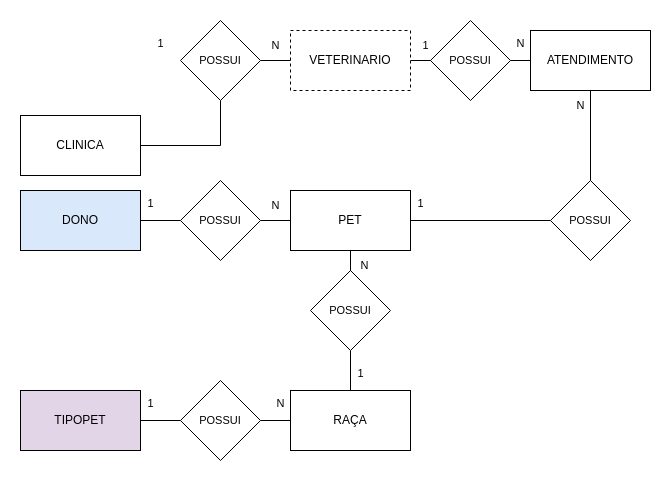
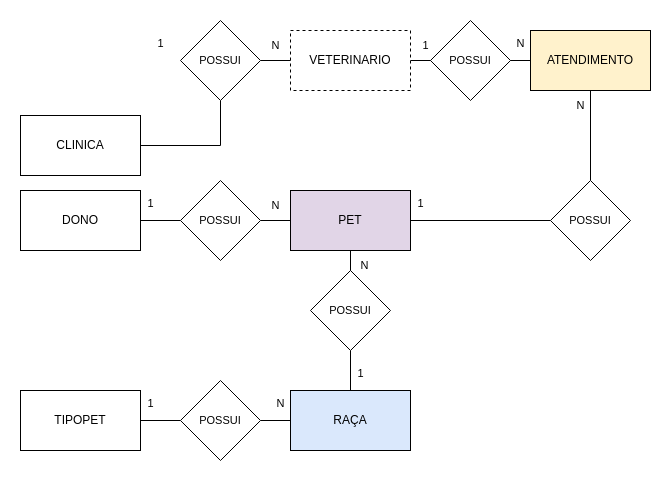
(591, 61) -> (591, 61)
(81, 221) -> (81, 221)
(351, 221) -> (351, 221)
(81, 421) -> (81, 421)
(351, 421) -> (351, 421)
